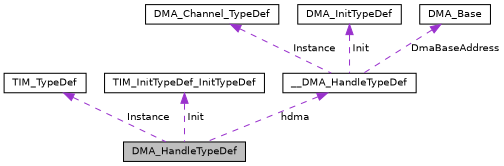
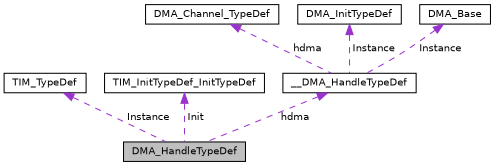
(313, 49) -> (306, 49)
(359, 49) -> (373, 49)
(454, 49) -> (439, 49)
